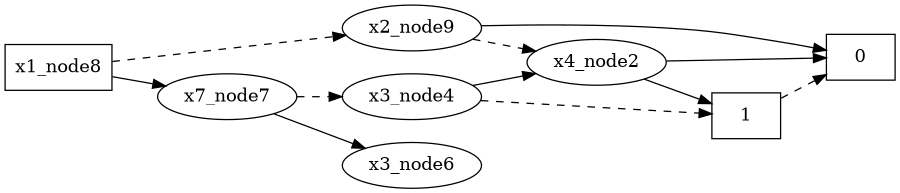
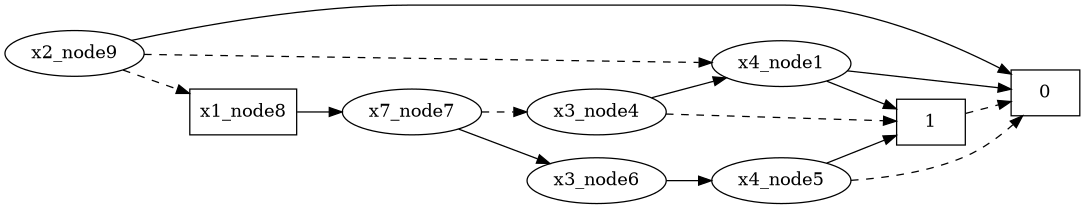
(223, 49) -> (150, 80)
(597, 62) -> (781, 64)
none -> (781, 181)
